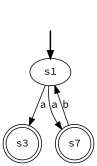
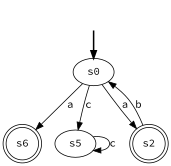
(50, 72) -> (94, 72)
(22, 144) -> (22, 144)
(75, 144) -> (149, 144)
none -> (75, 144)
